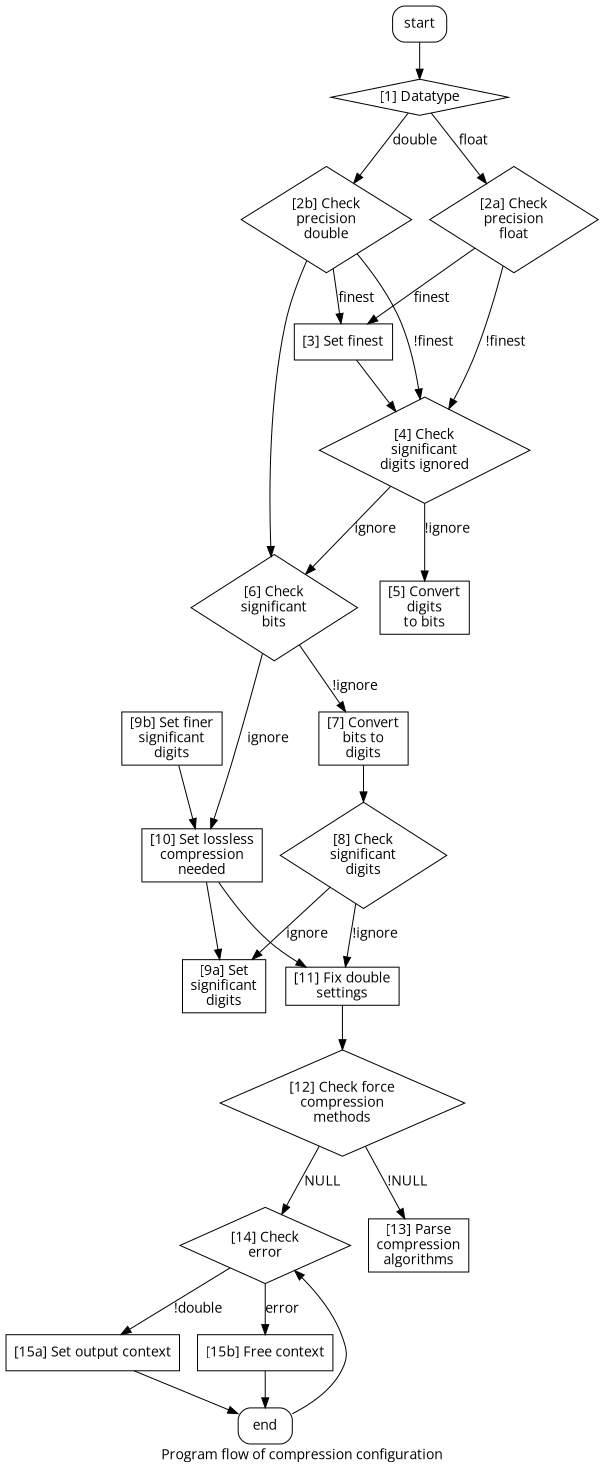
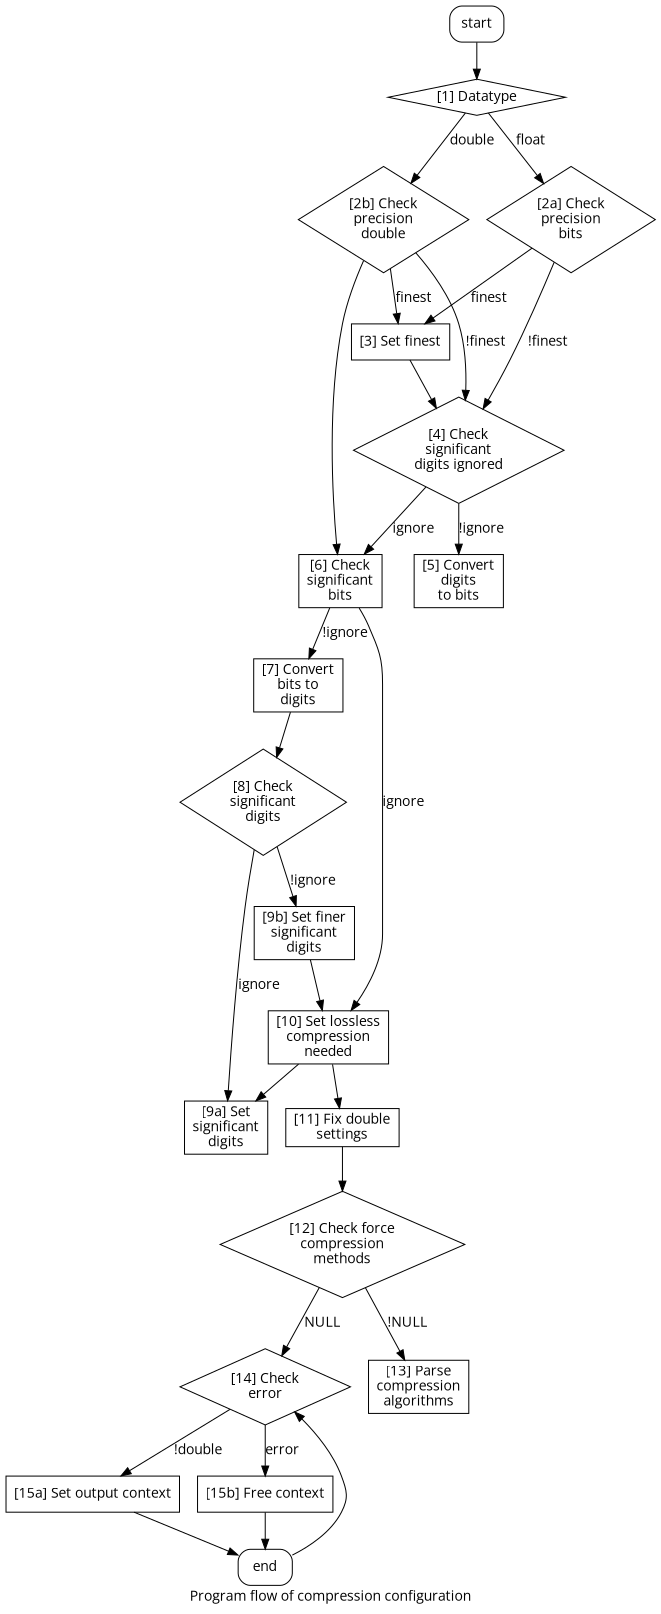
(514, 220) -> (571, 220)
(274, 608) -> (340, 581)
(351, 930) -> (285, 872)
